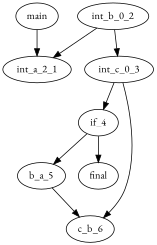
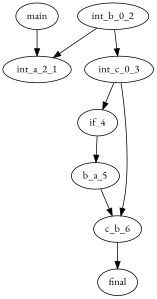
(98, 146) -> (118, 252)
